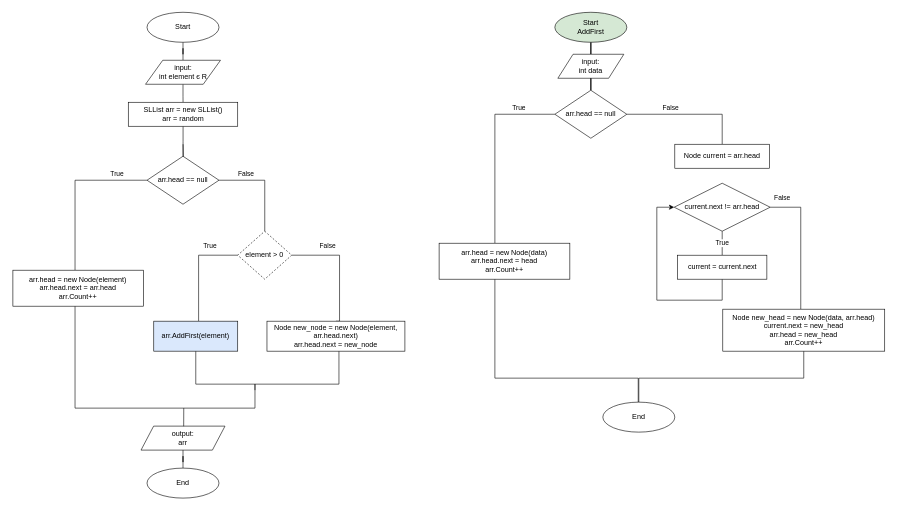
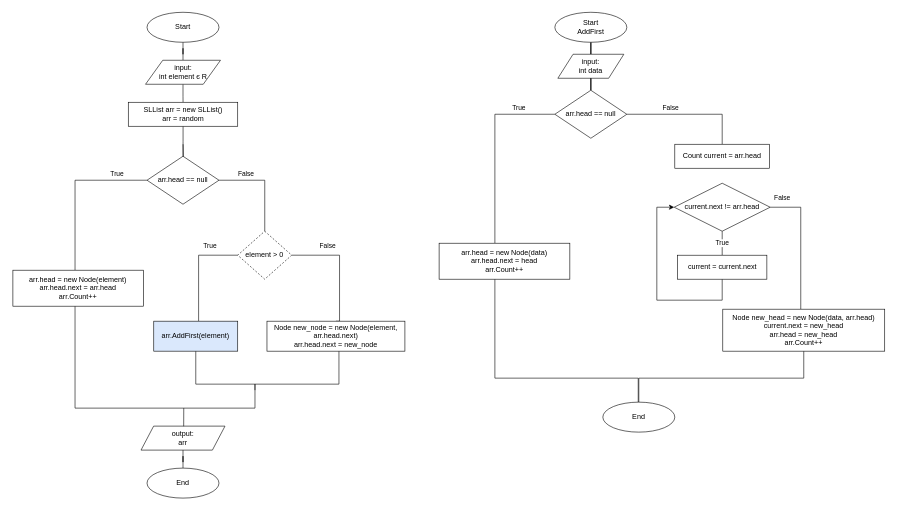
(591, 27) -> (591, 27)
(722, 156) -> (722, 156)
